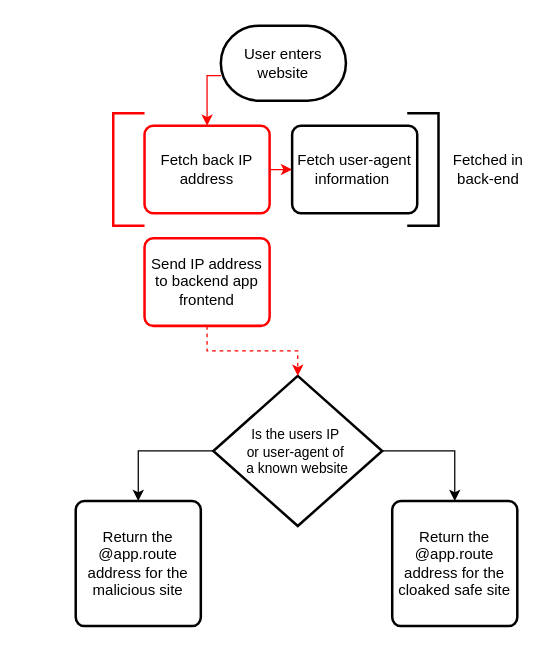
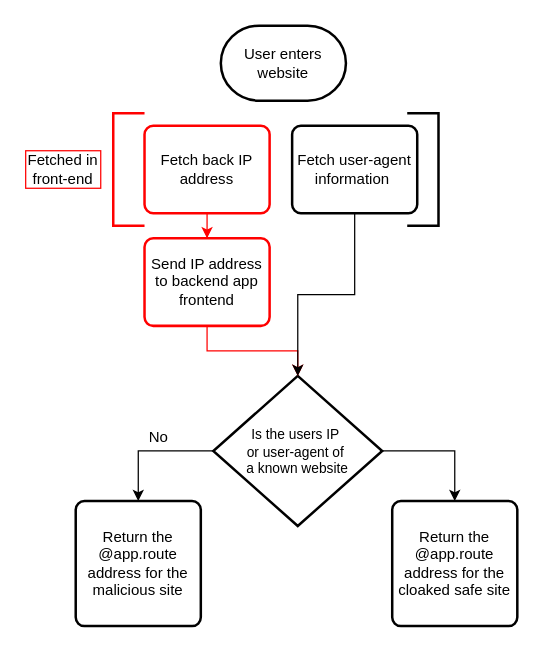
(207, 90) -> none
none -> (63, 169)
(285, 169) -> (207, 230)
(488, 169) -> none
none -> (340, 294)
(239, 351) -> (239, 351)
none -> (158, 437)
